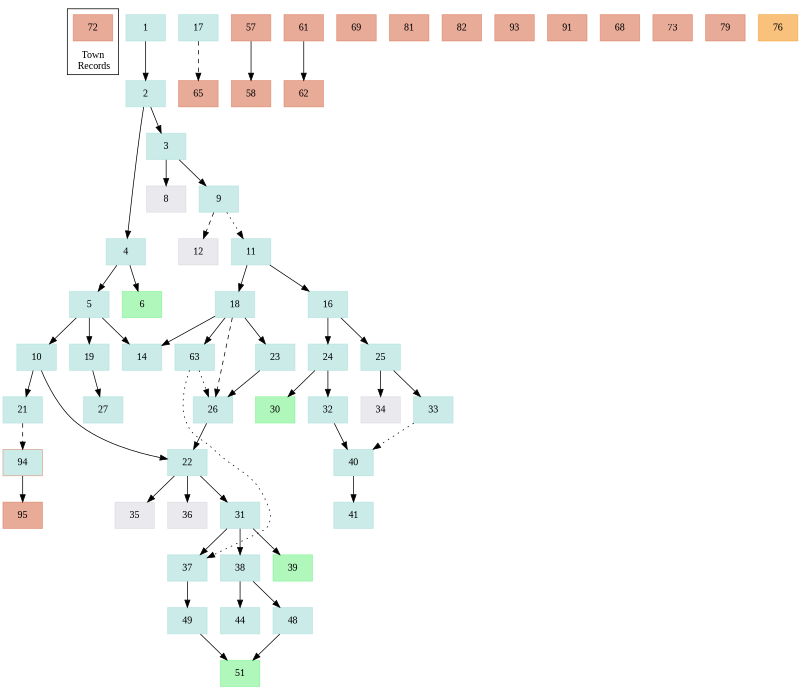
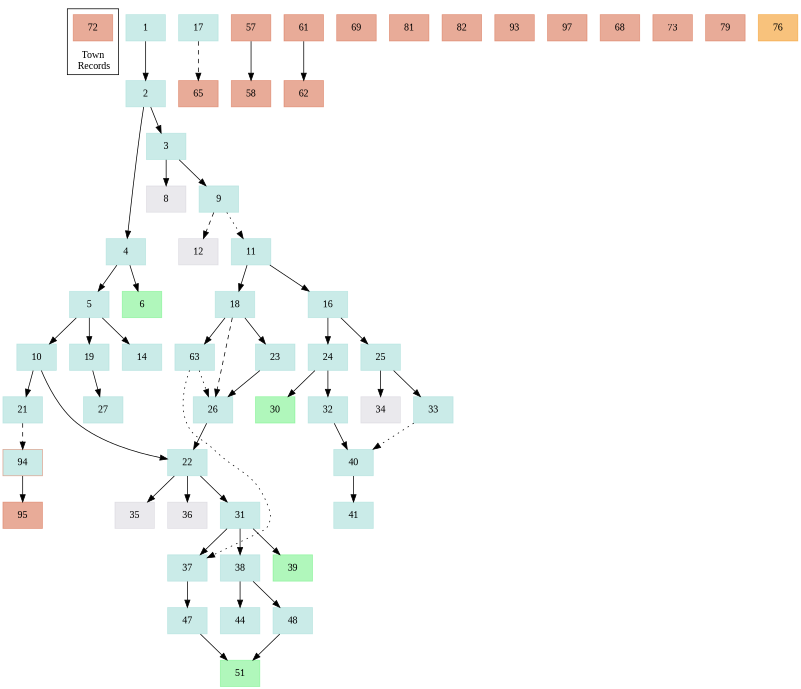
(567, 28) -> (567, 28)
(192, 329) -> none
(187, 621) -> (187, 621)
